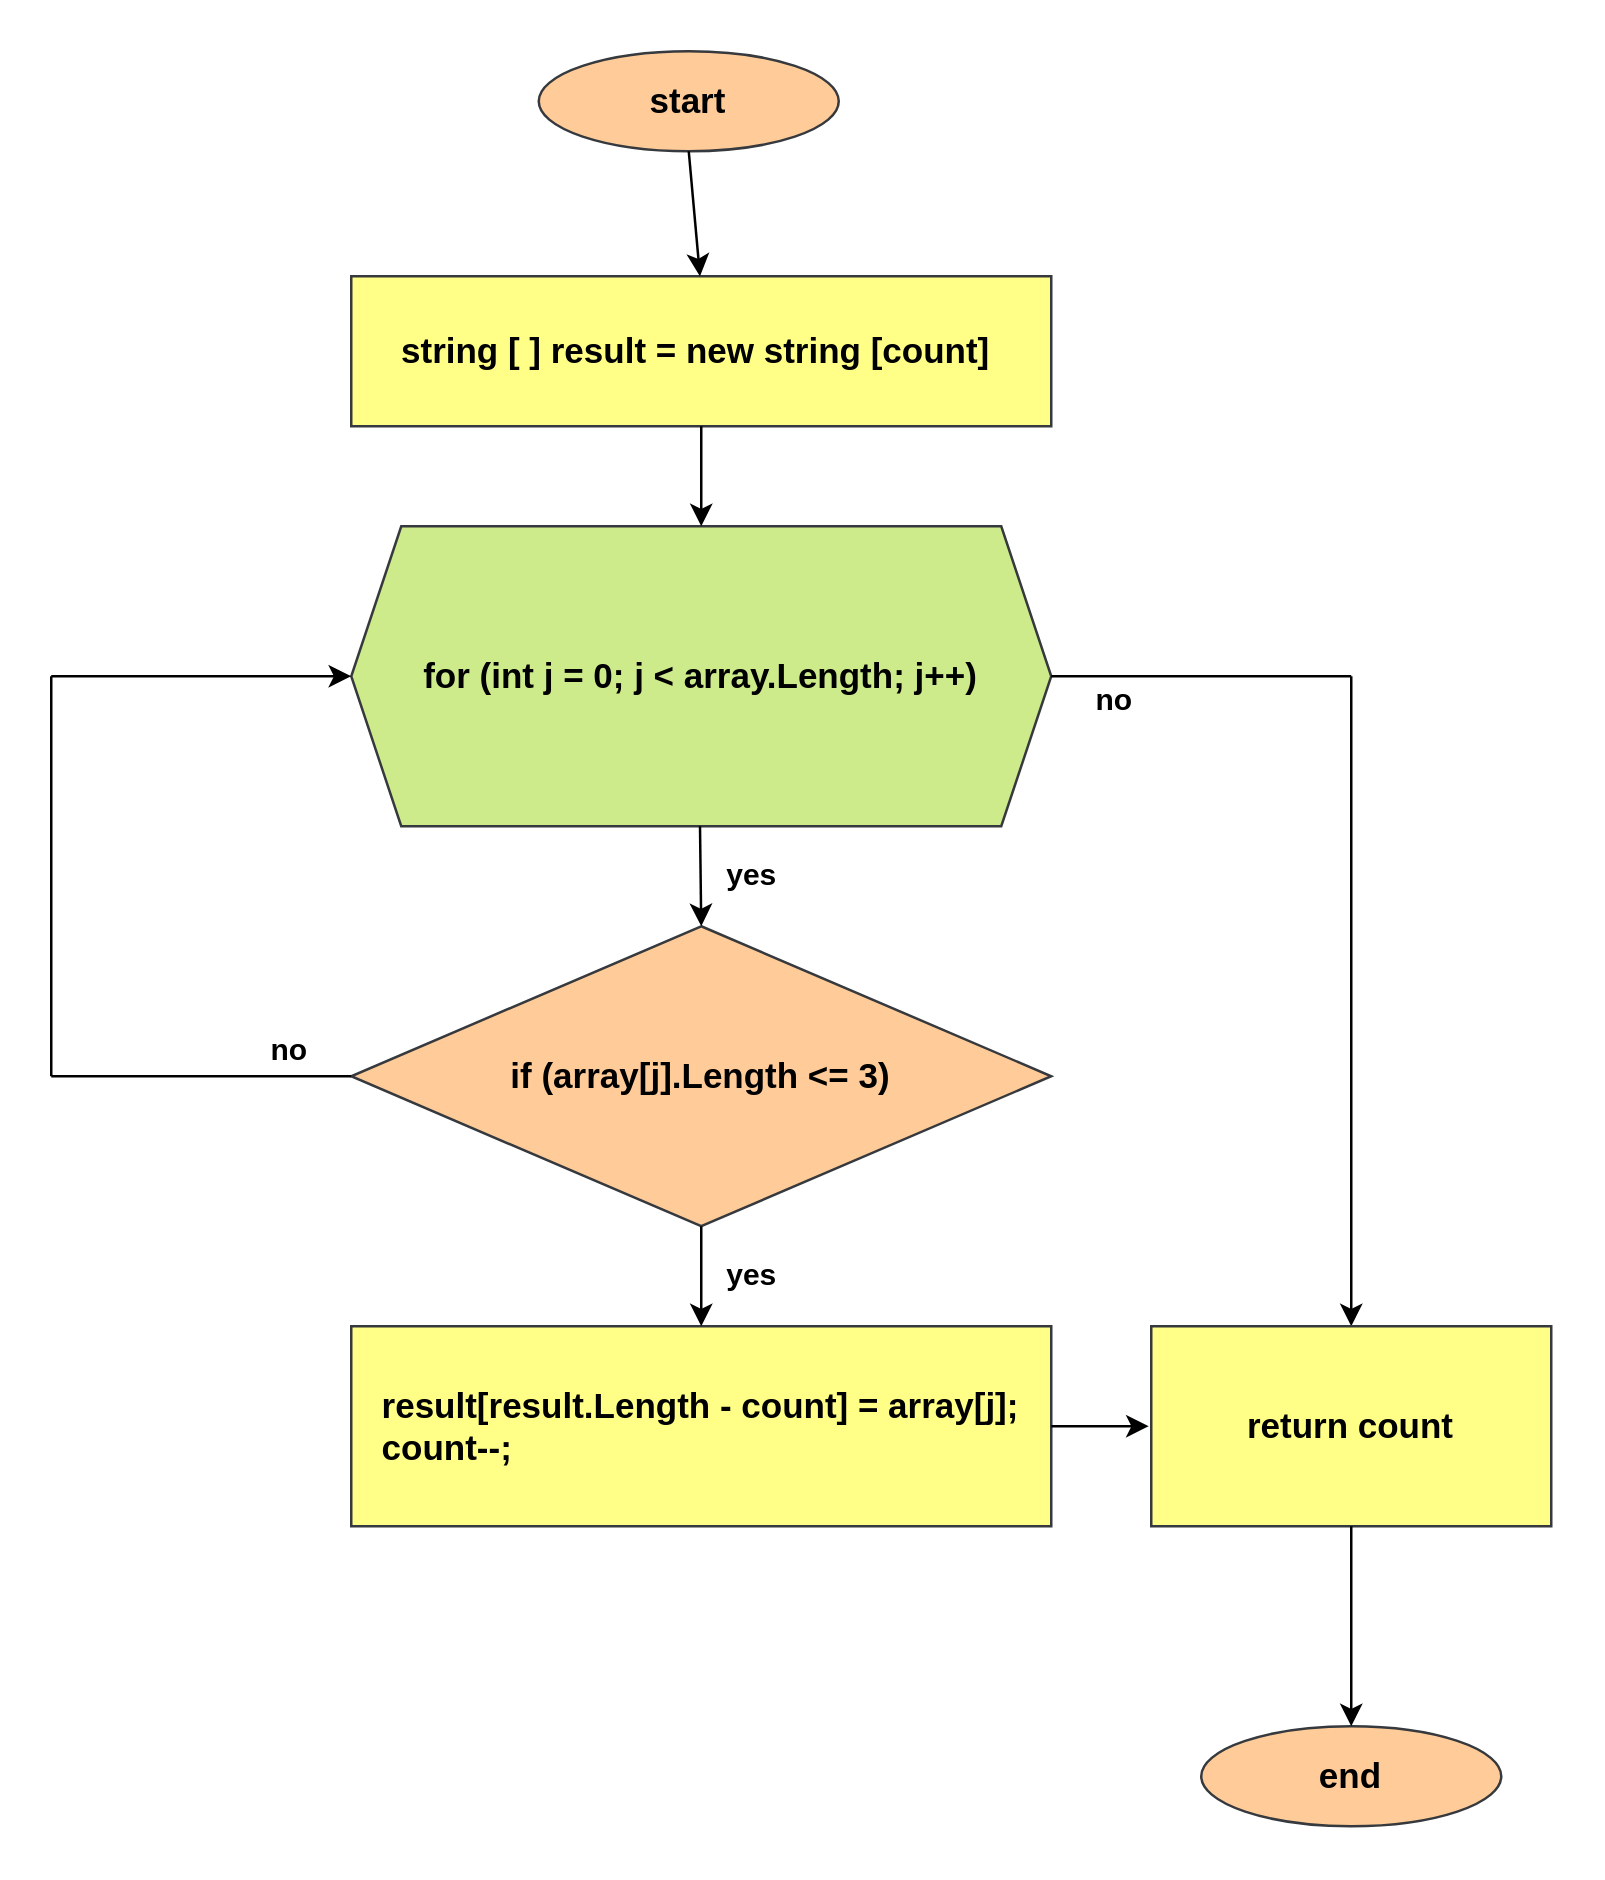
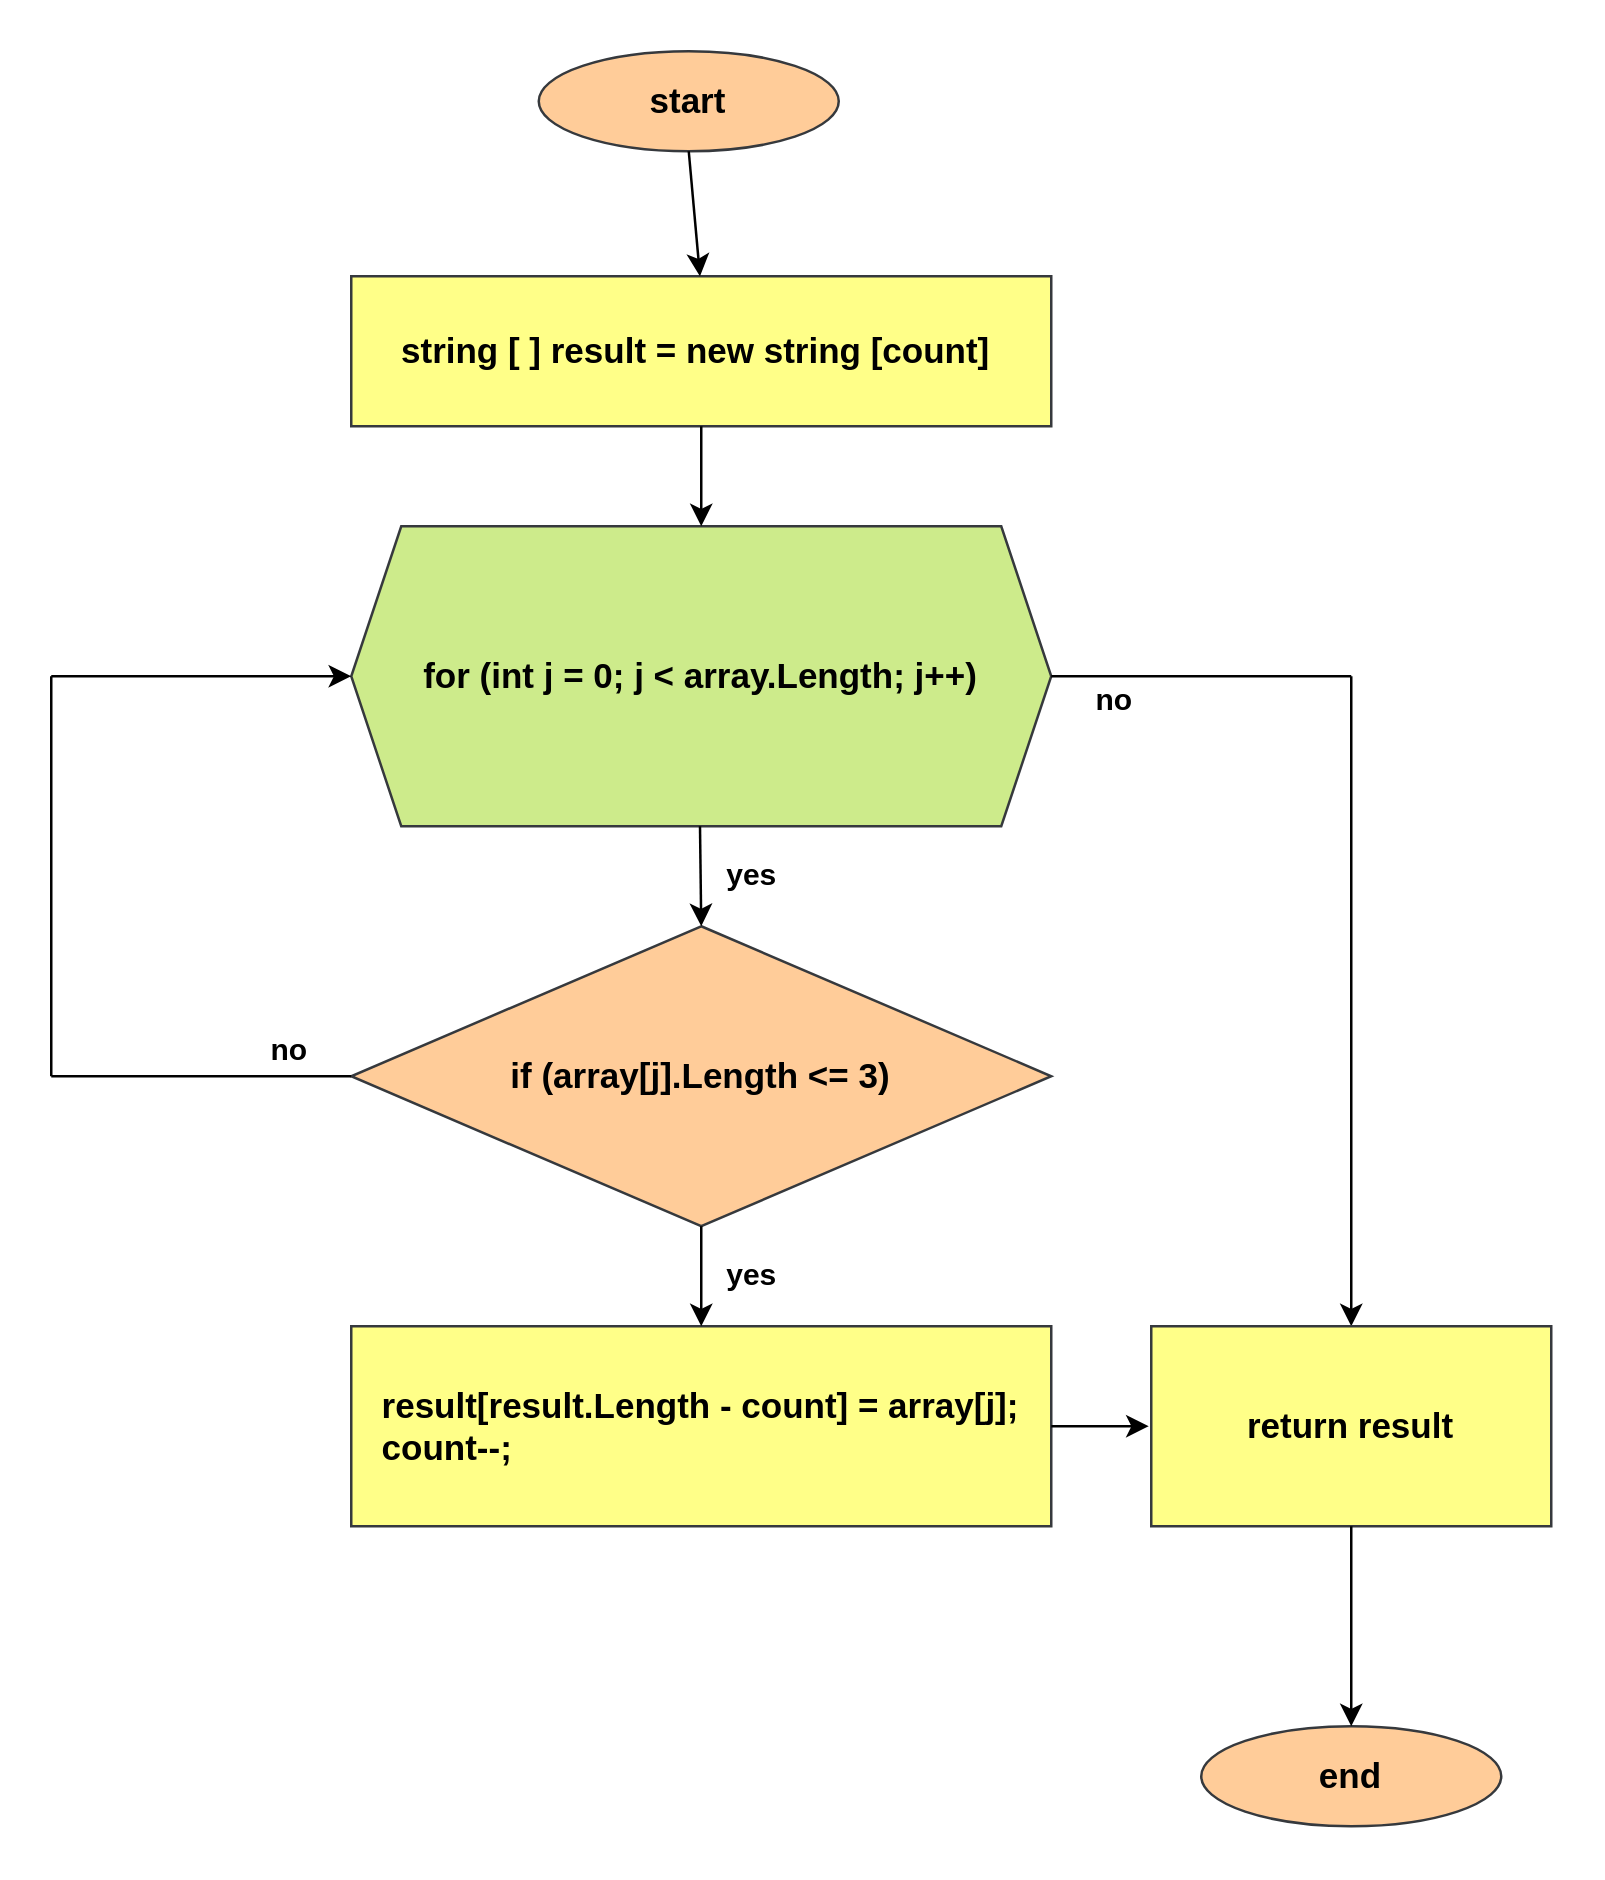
(1351, 1426) -> (1351, 1426)
